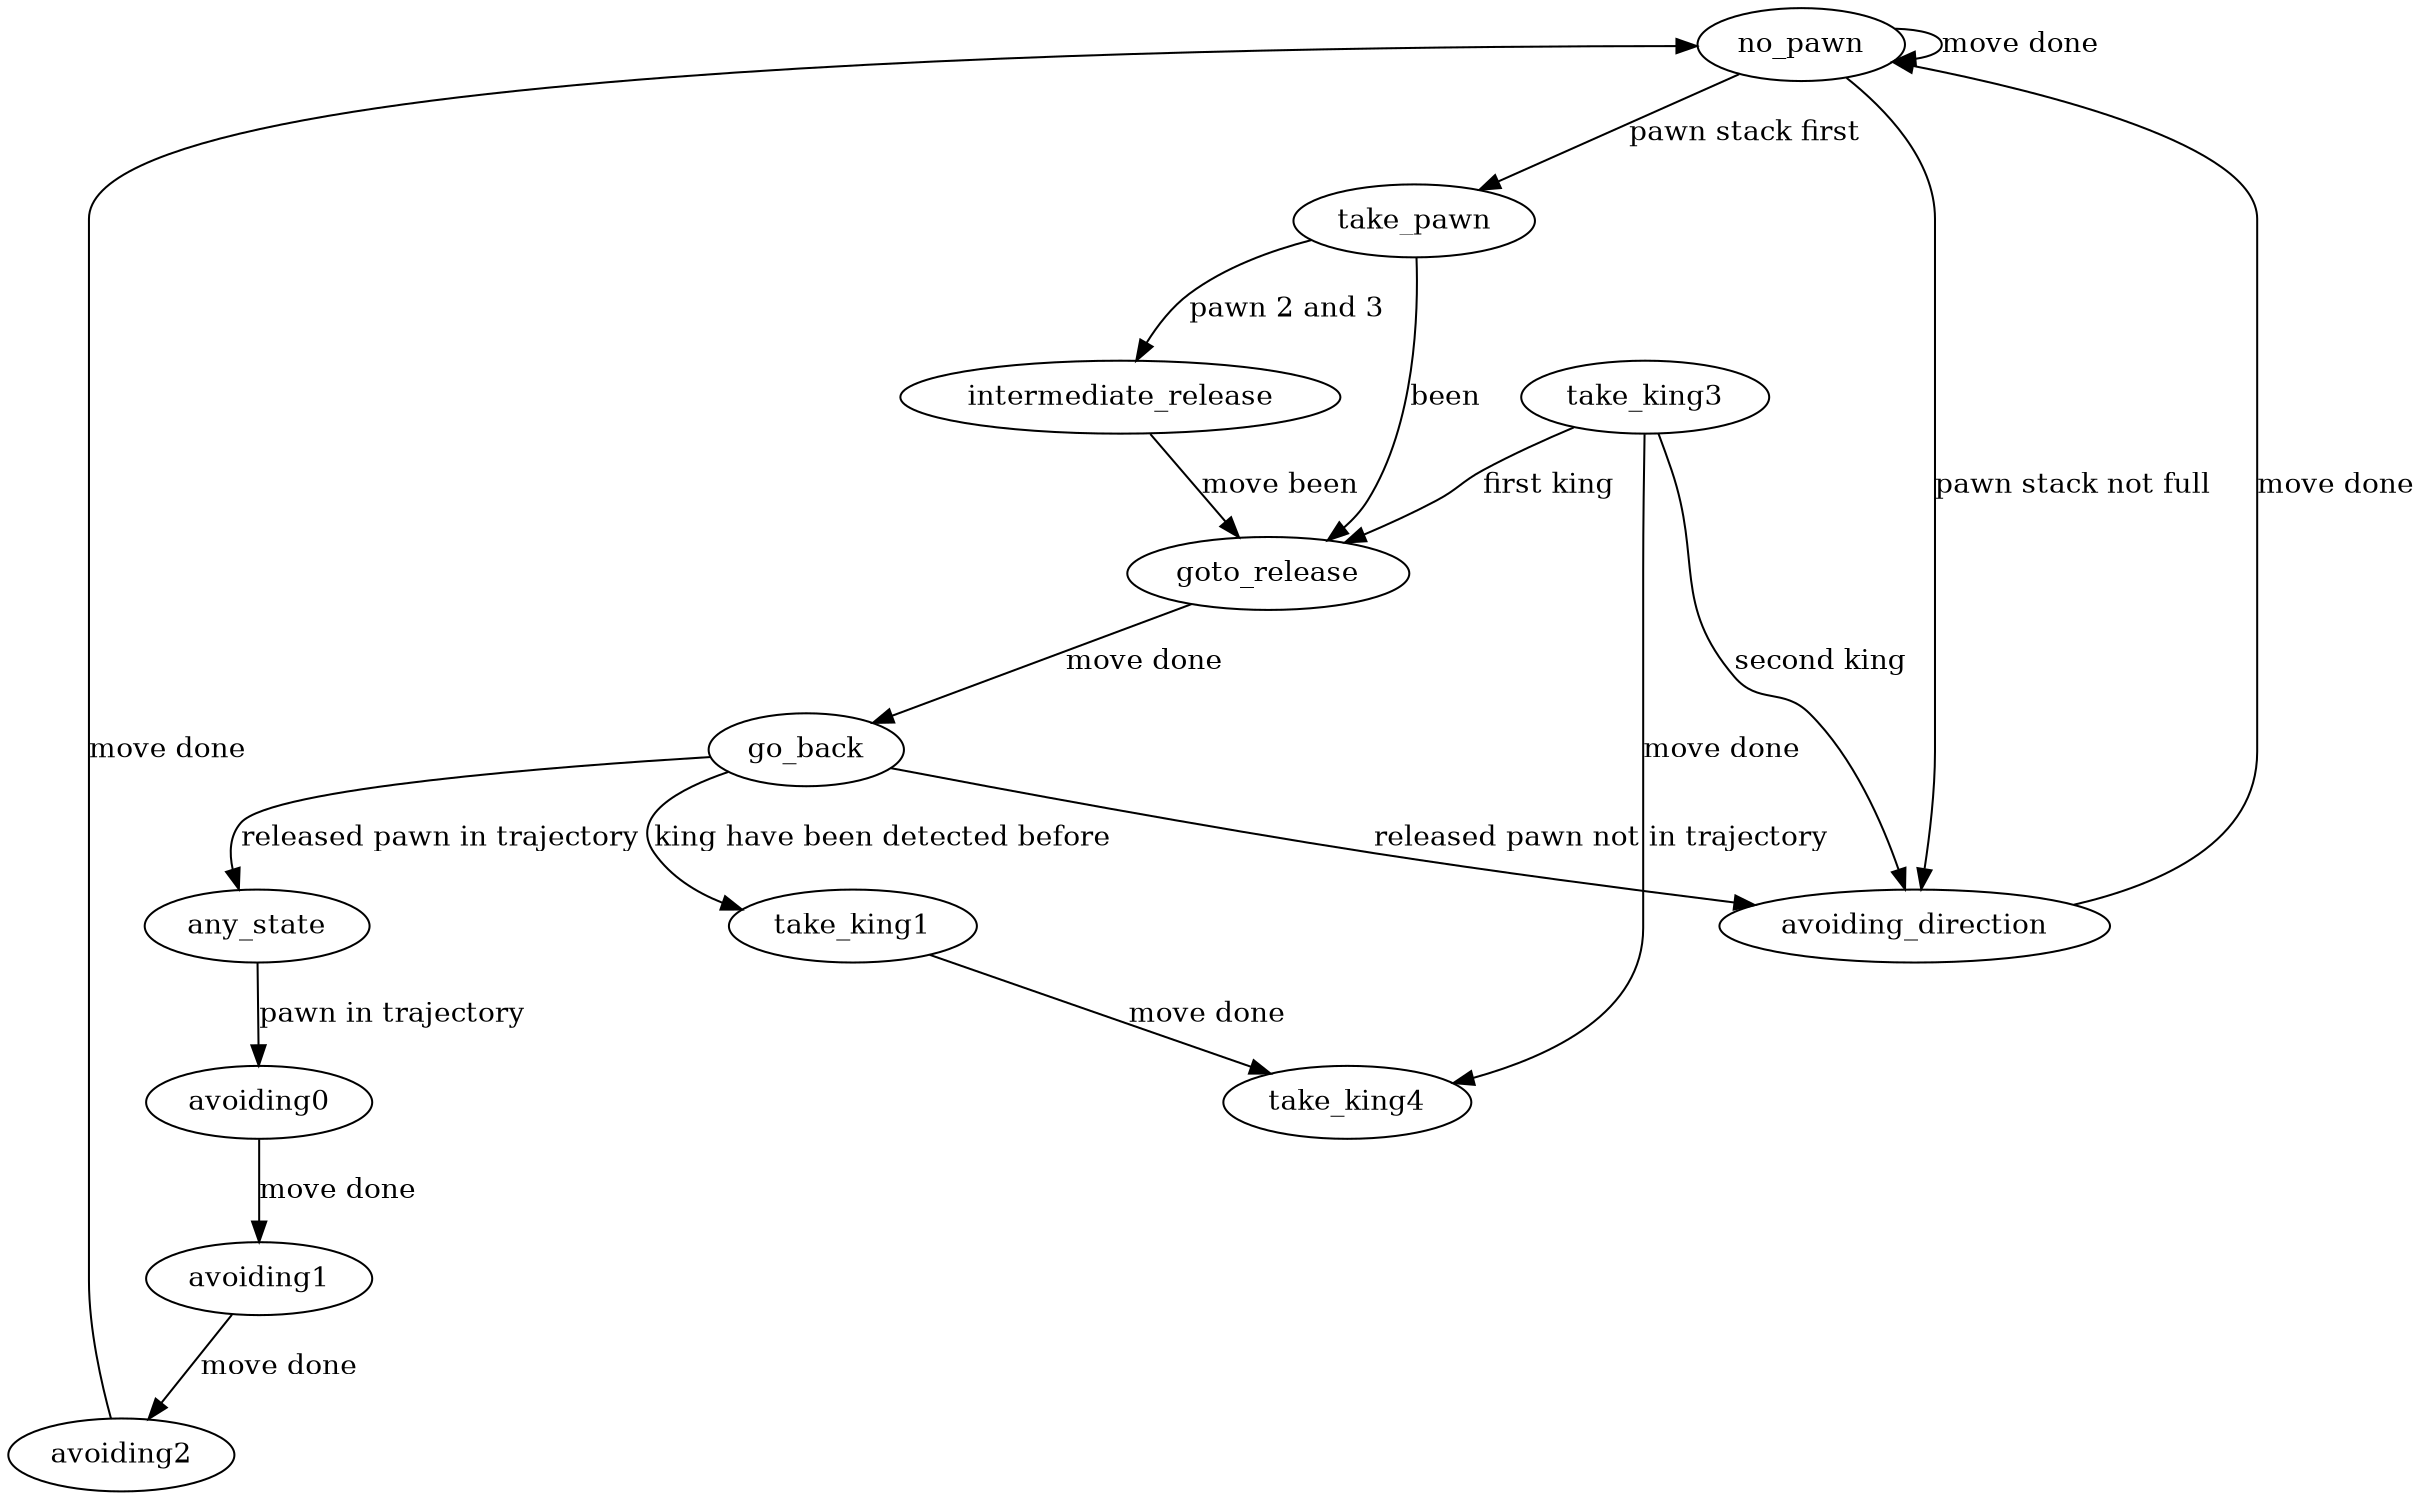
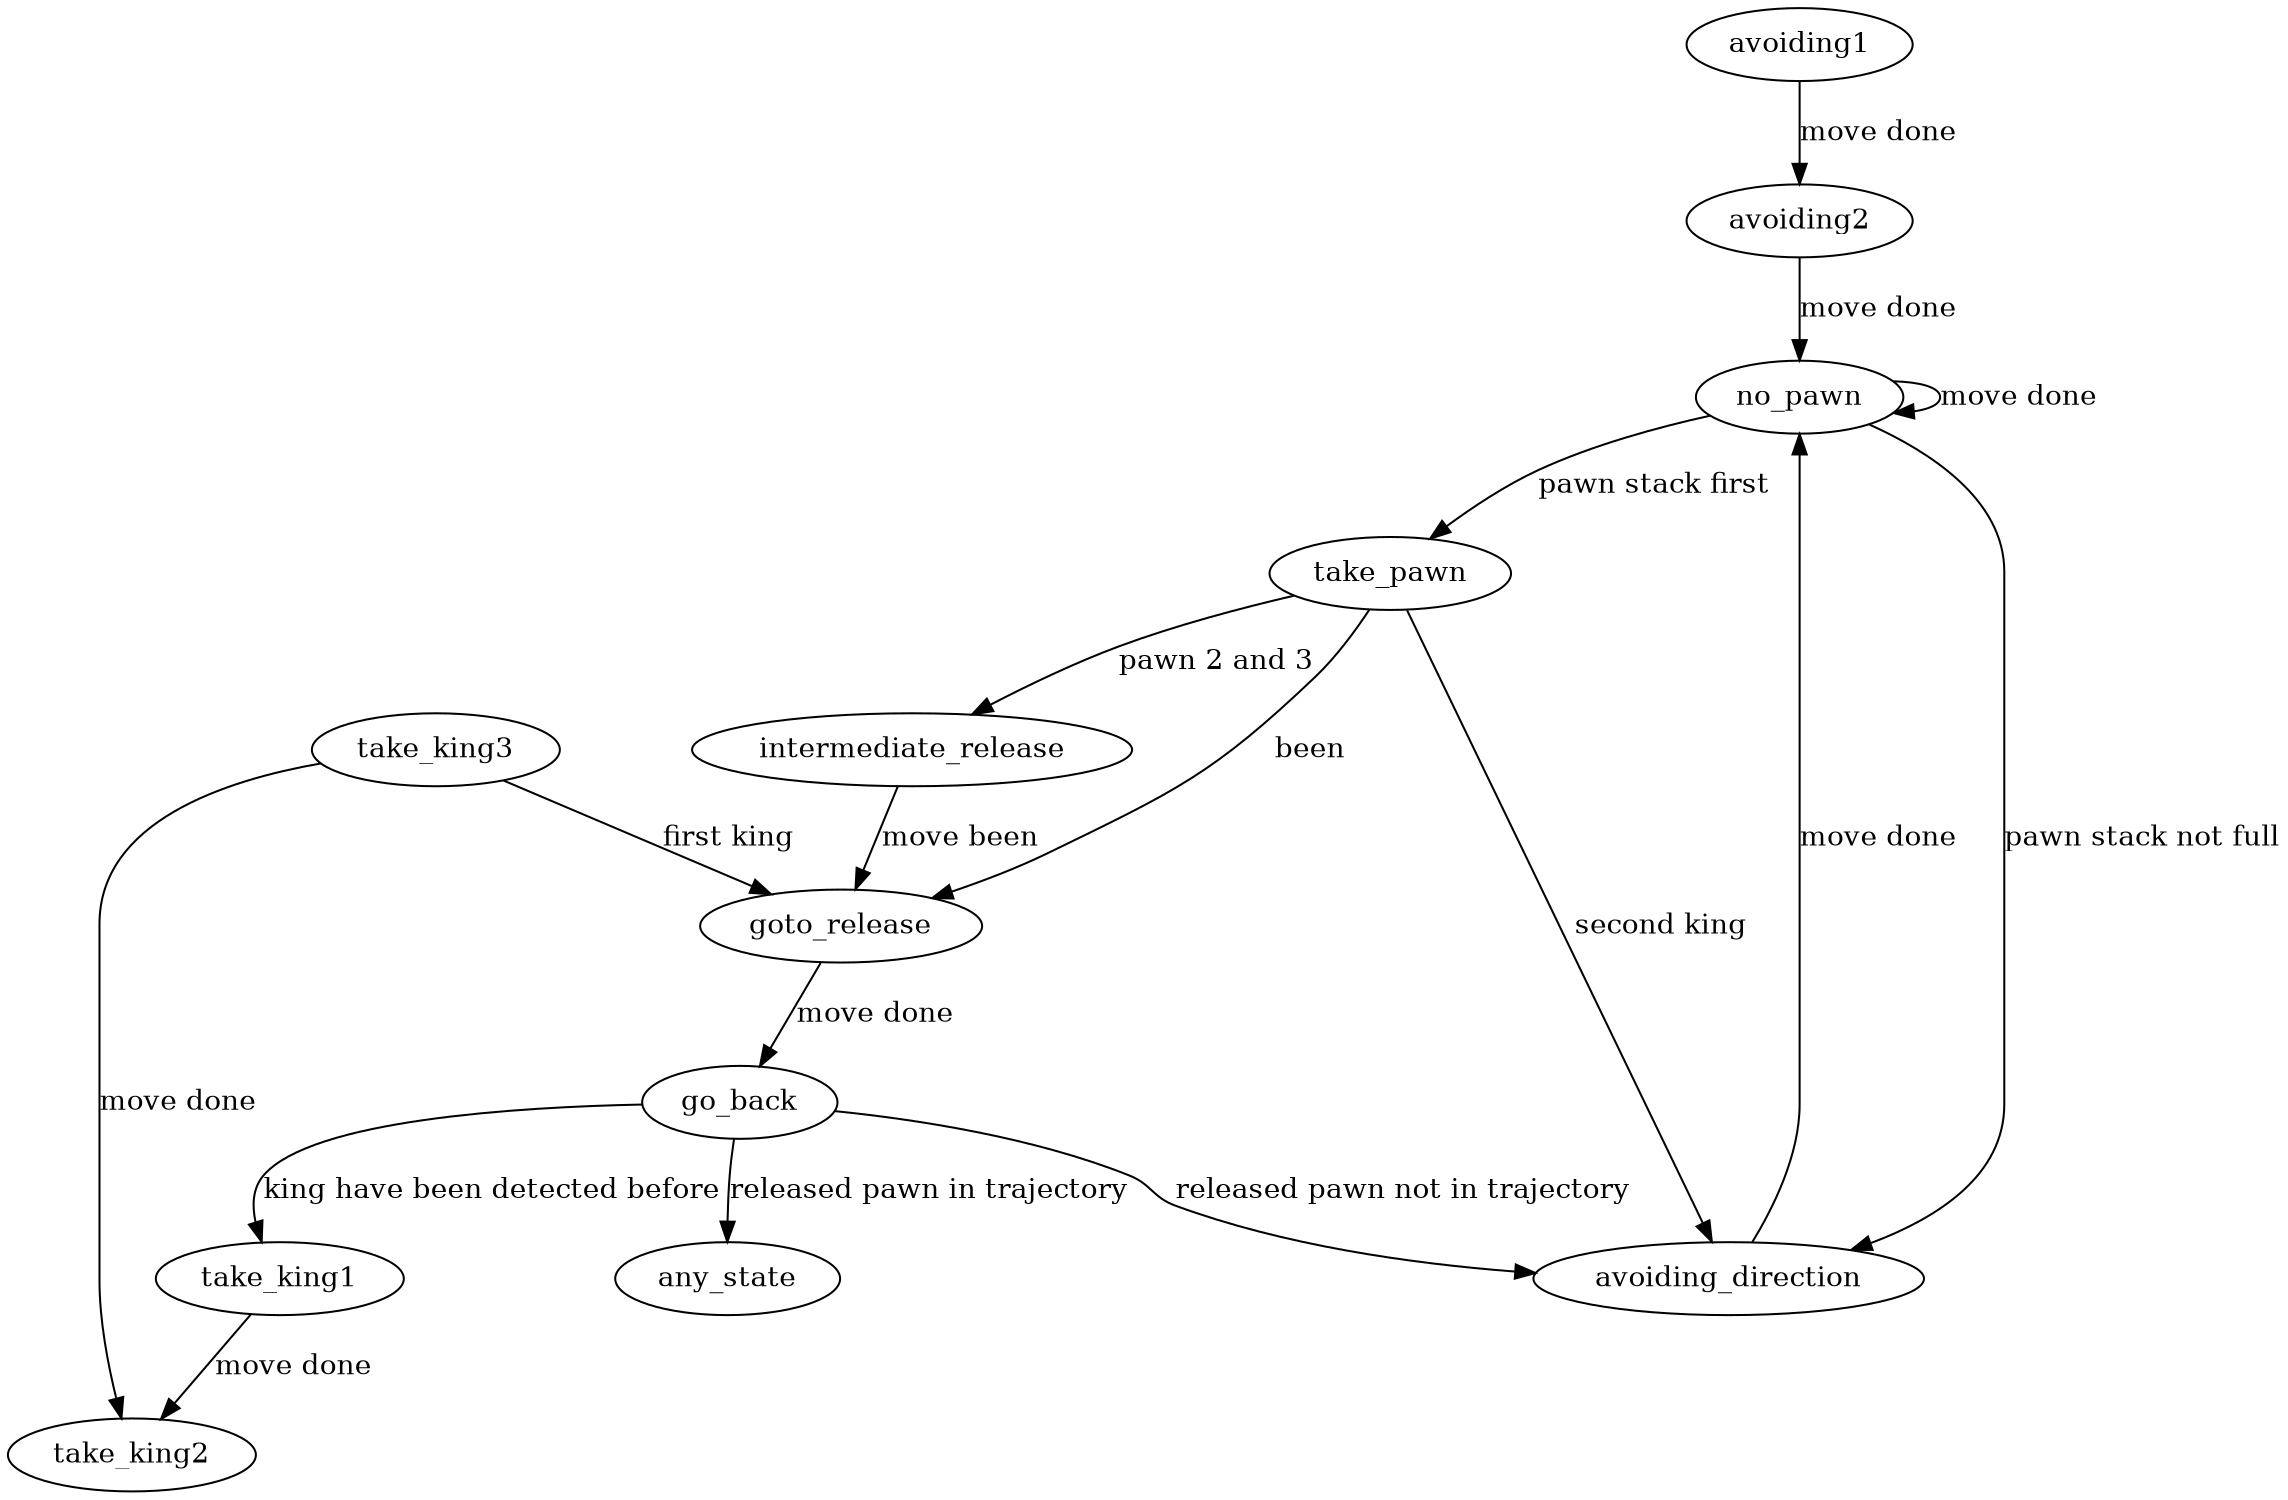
(1737, 680) -> (1555, 917)
(259, 1102) -> none
(1347, 1102) -> (132, 1455)
